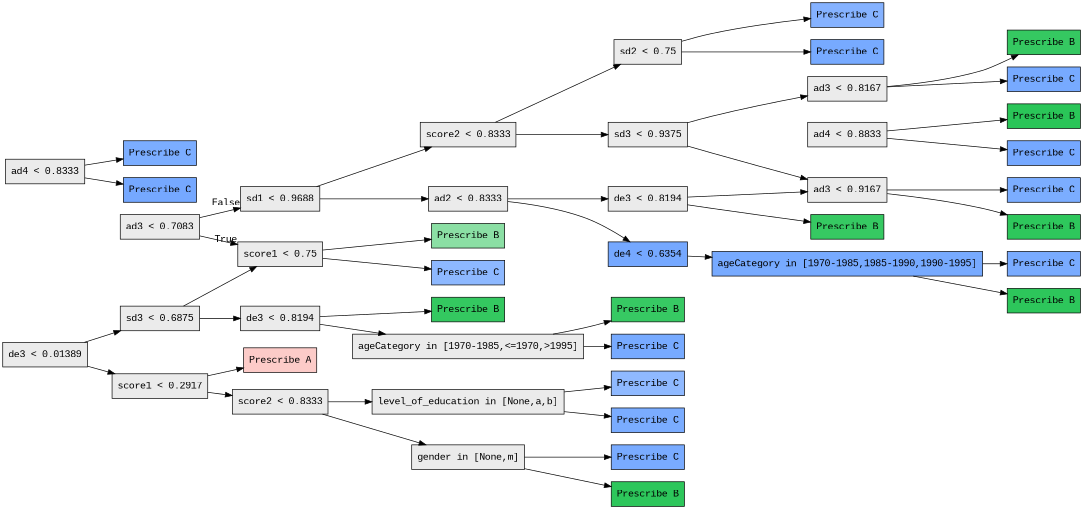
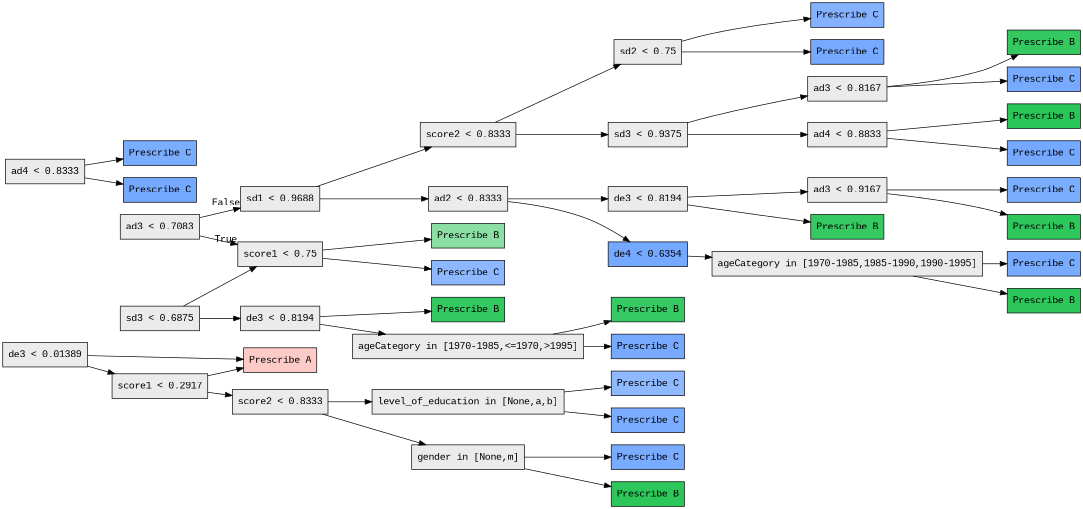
(744, 162) -> (744, 135)
(847, 264) -> (847, 264)
(99, 338) -> (162, 357)
